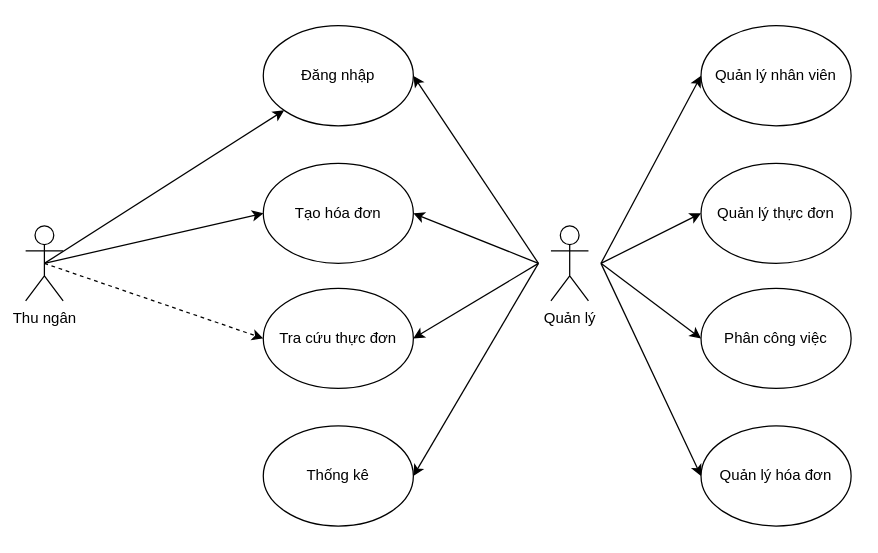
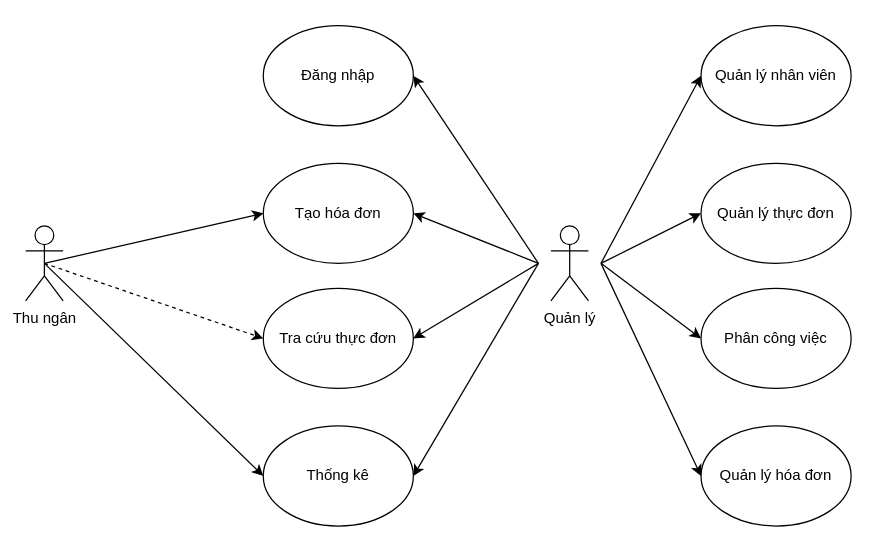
(171, 182) -> (154, 370)
